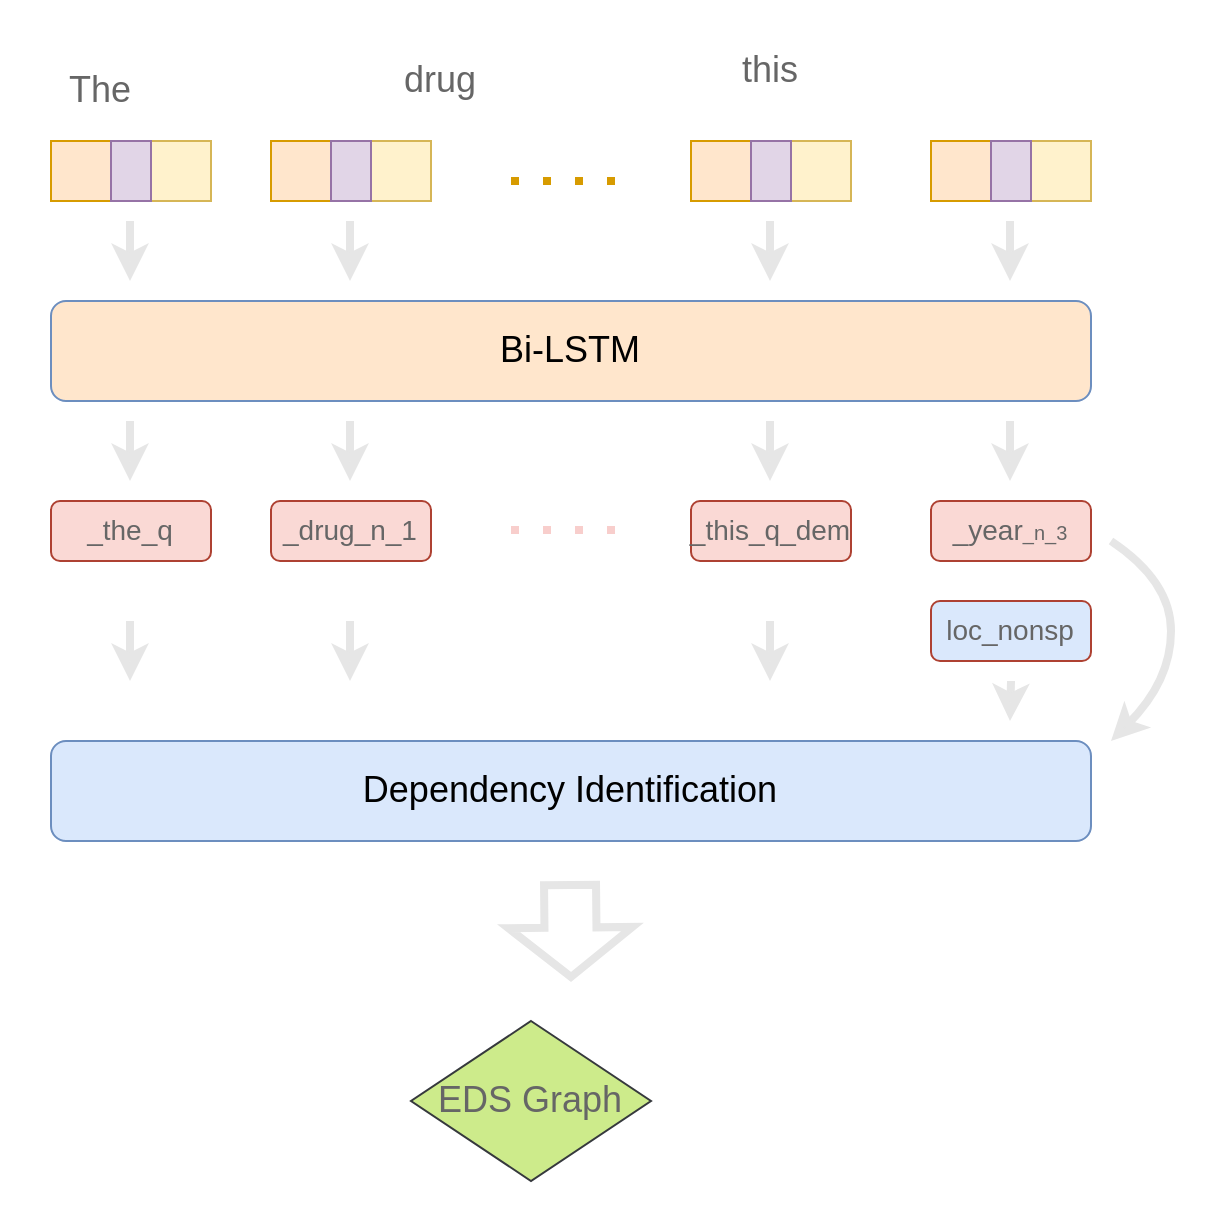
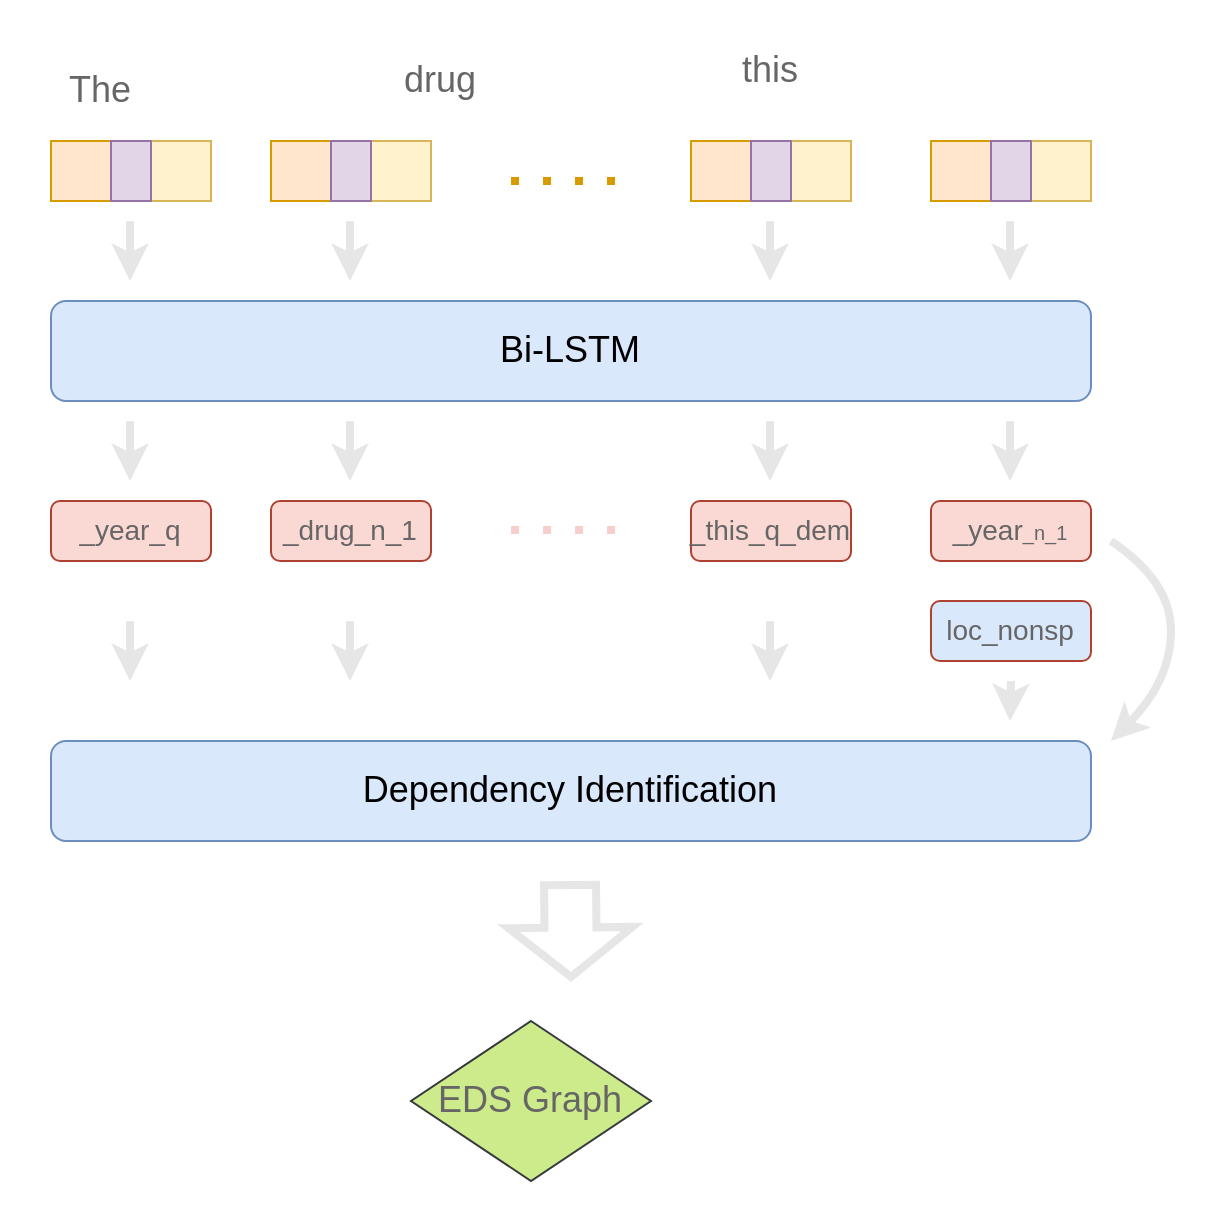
(571, 351) -> (571, 351)
(131, 531) -> (131, 531)
(1011, 531) -> (1011, 531)
